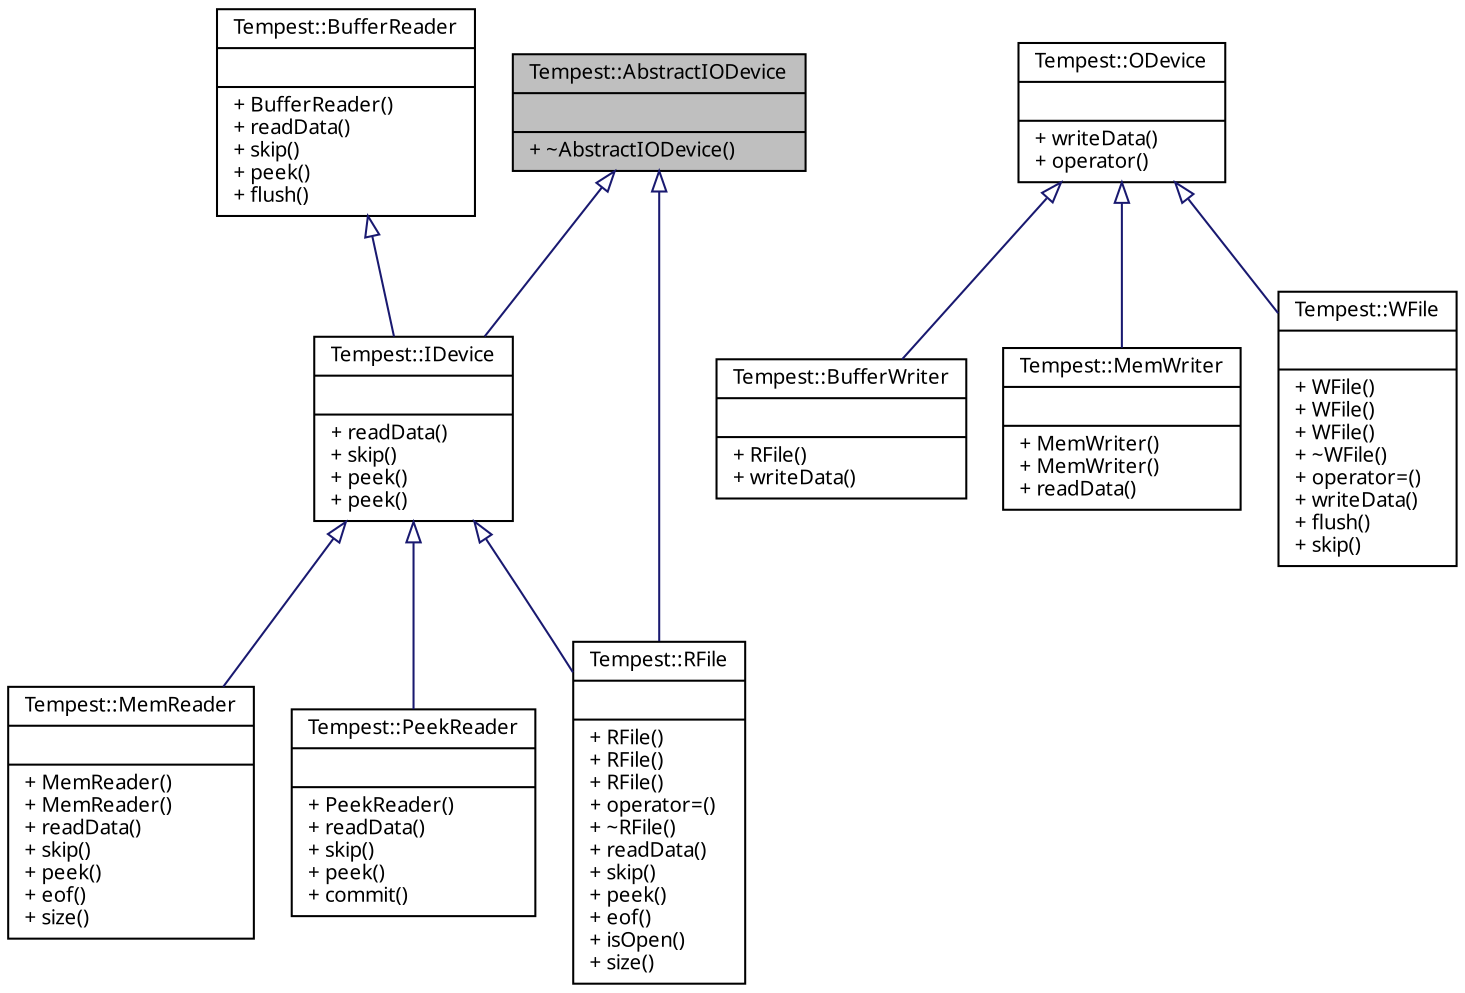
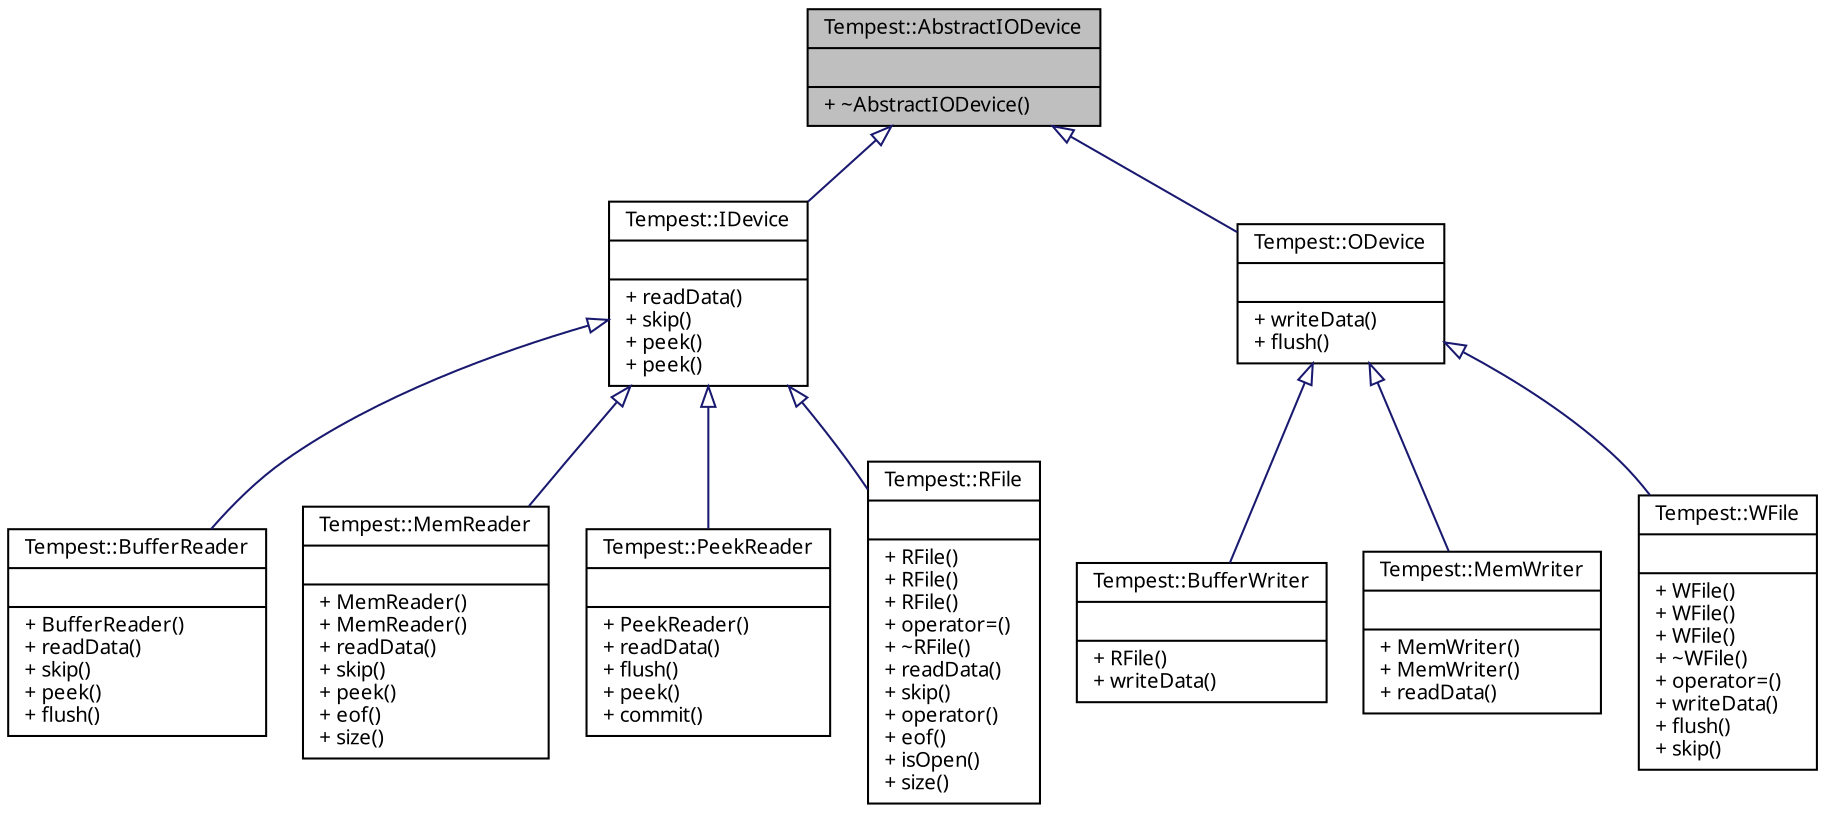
(1092, 162) -> (1292, 343)
(383, 286) -> (385, 402)
(659, 417) -> (1154, 184)
(342, 851) -> (641, 670)
(628, 896) -> (942, 716)
